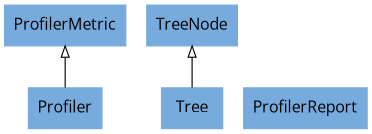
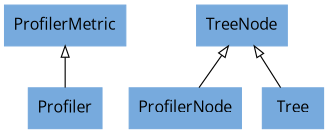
none -> (185, 108)
(305, 108) -> none
